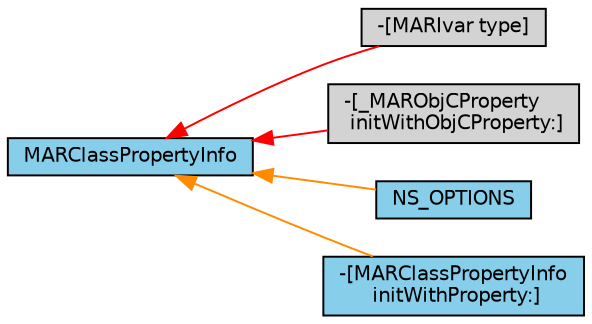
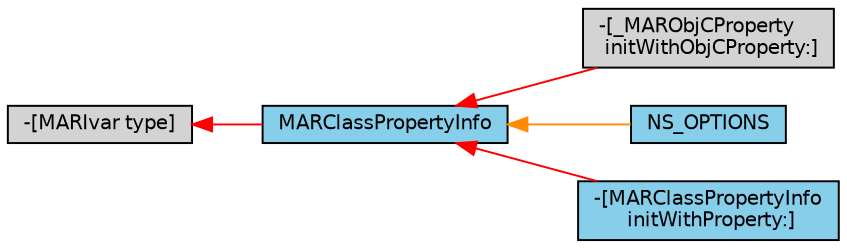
(280, 83) -> (237, 124)
(283, 221) -> (536, 165)
